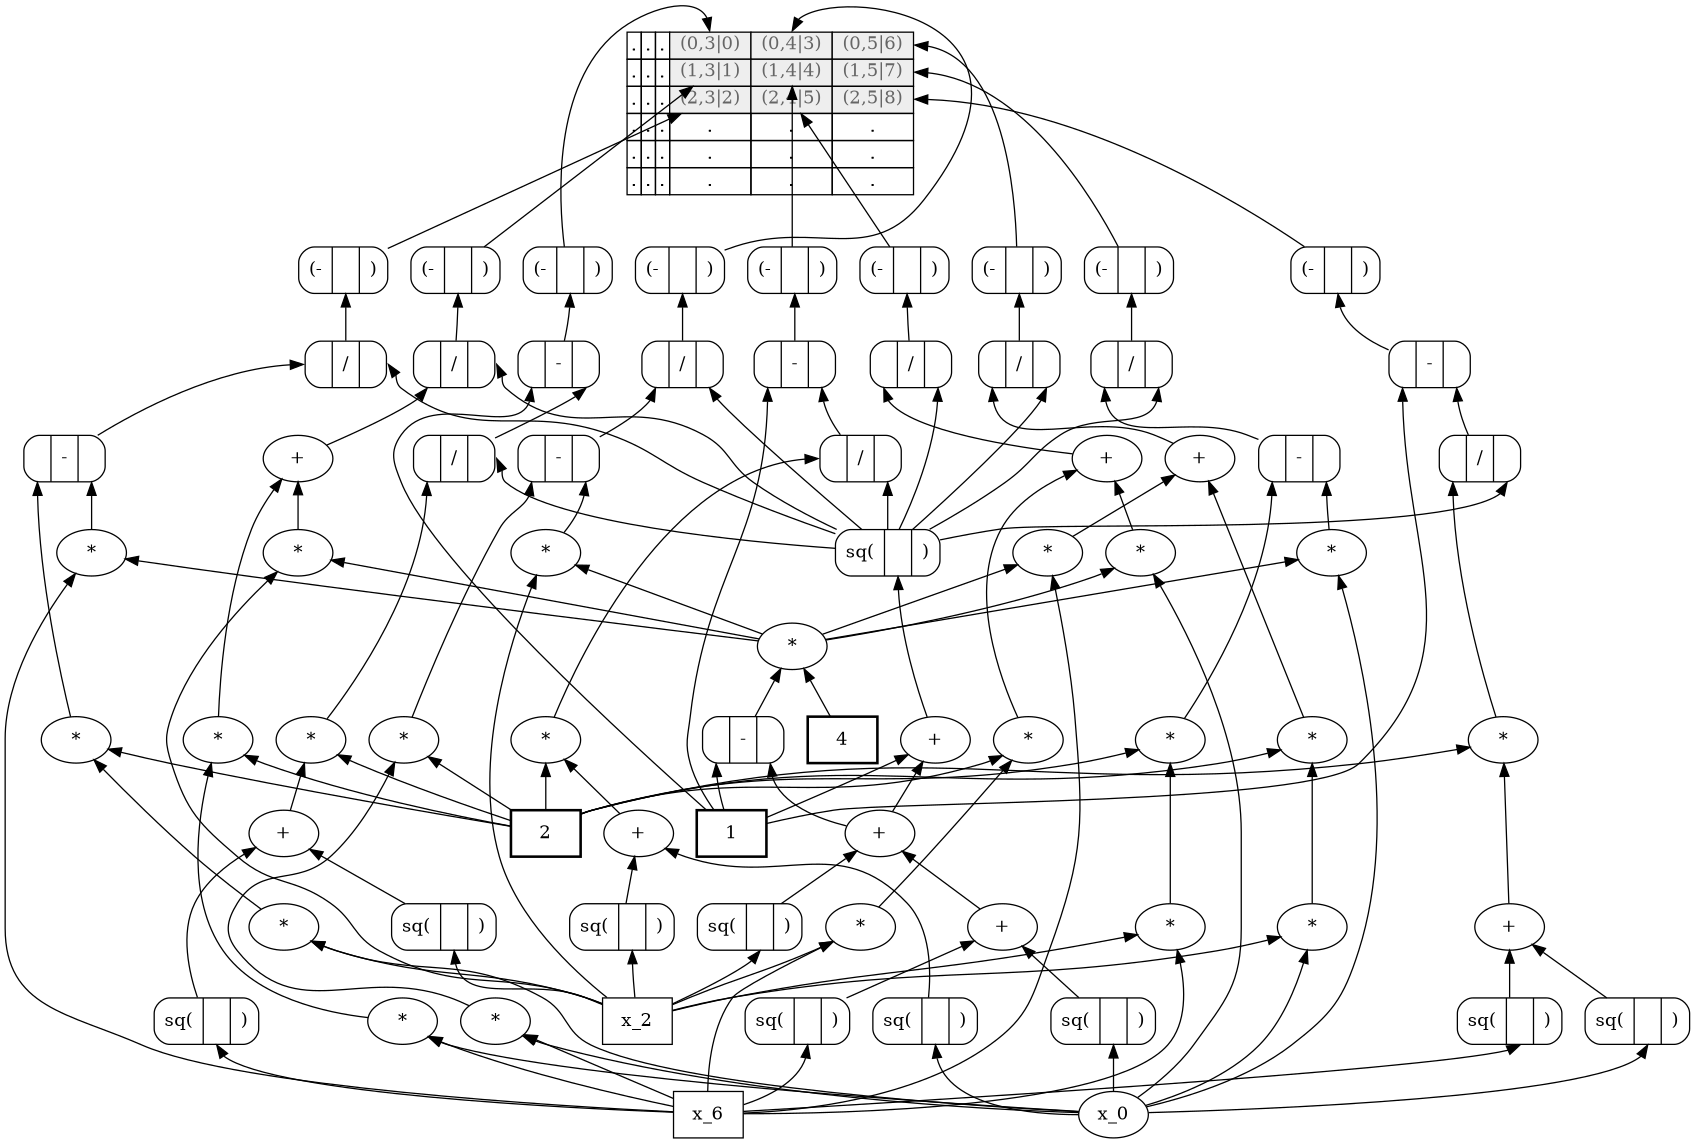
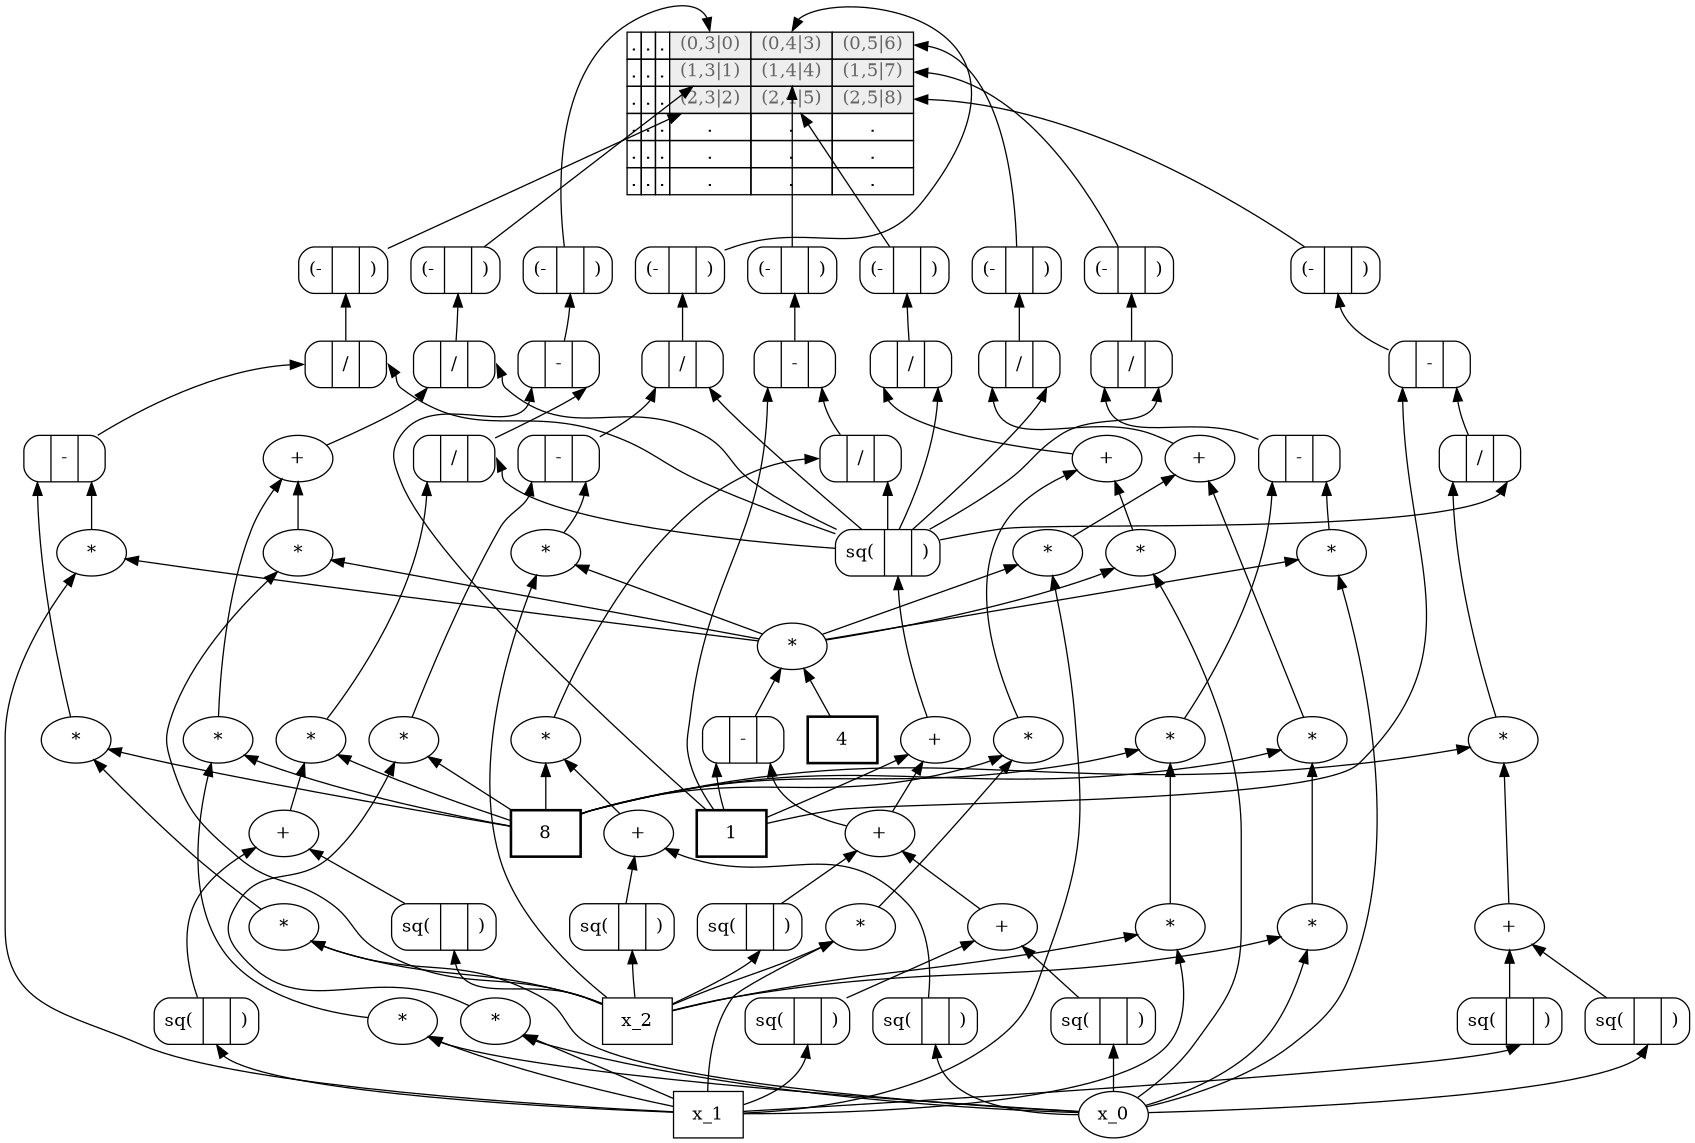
(546, 833) -> (546, 833)
(708, 1115) -> (708, 1115)
